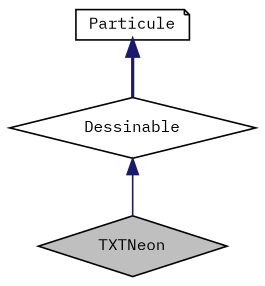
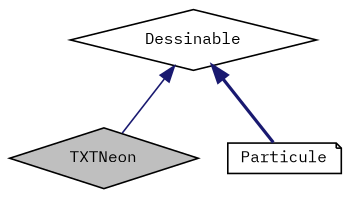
(133, 77) -> (248, 111)
